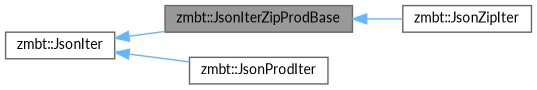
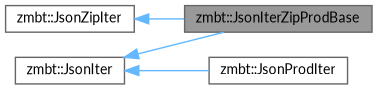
(385, 19) -> (167, 19)
